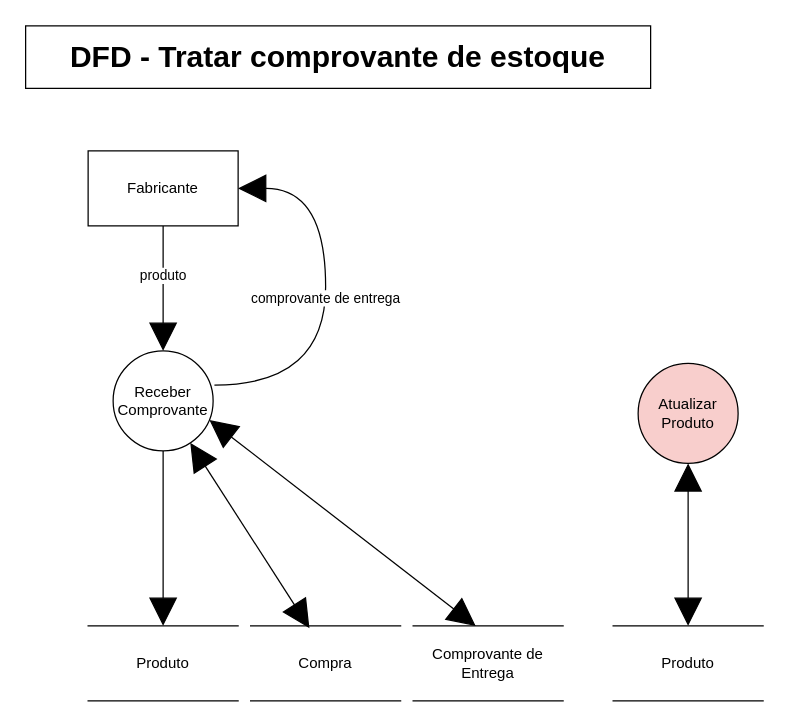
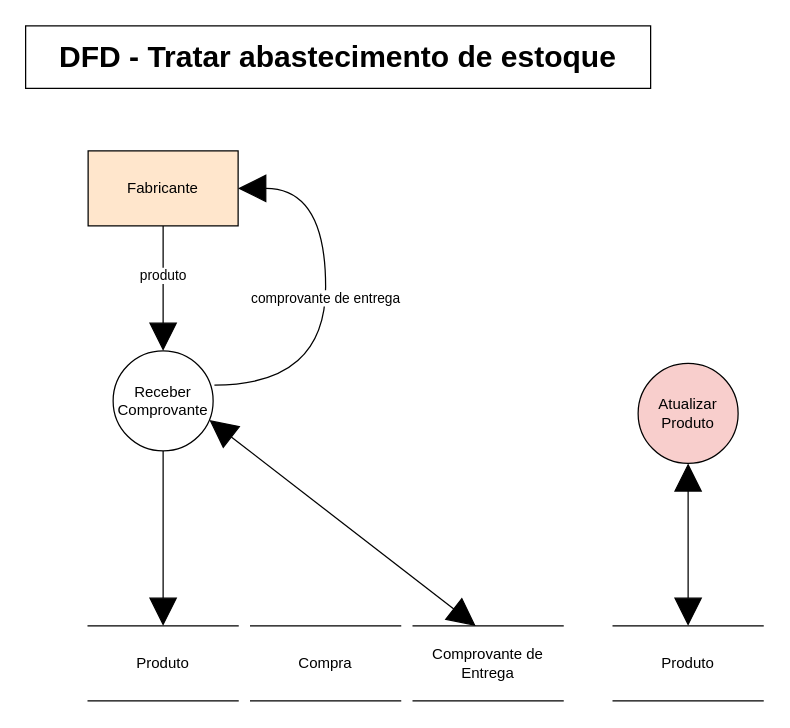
(338, 57) -> (338, 57)
(163, 188) -> (163, 188)
(250, 535) -> none
